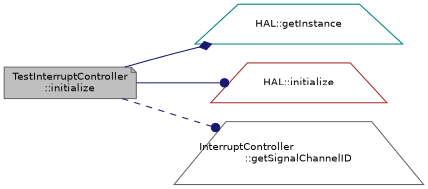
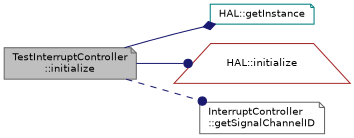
(299, 24) -> (262, 14)
(299, 153) -> (262, 118)
